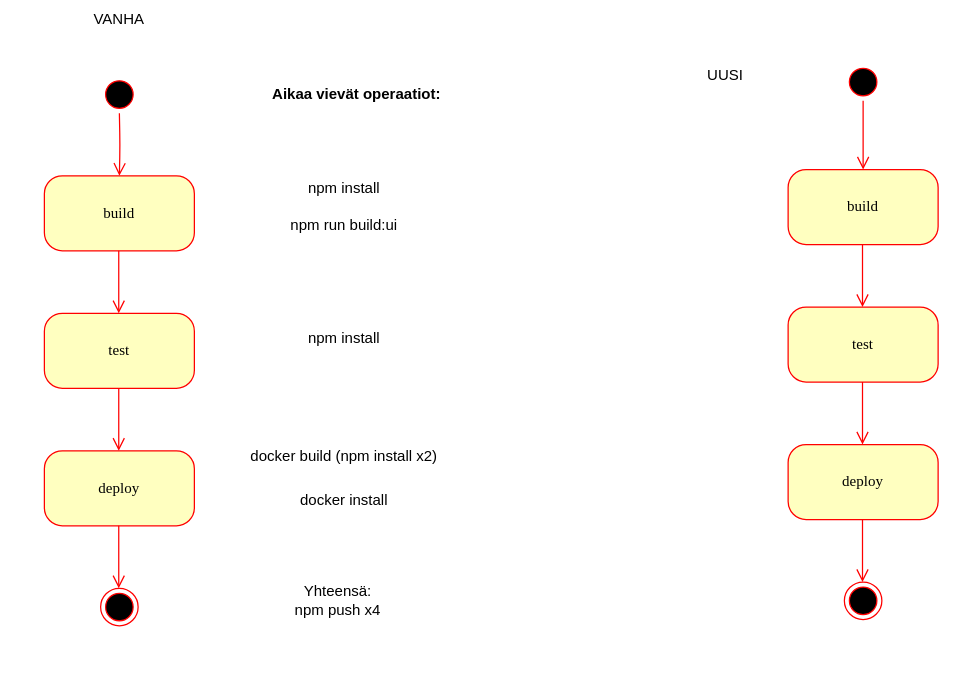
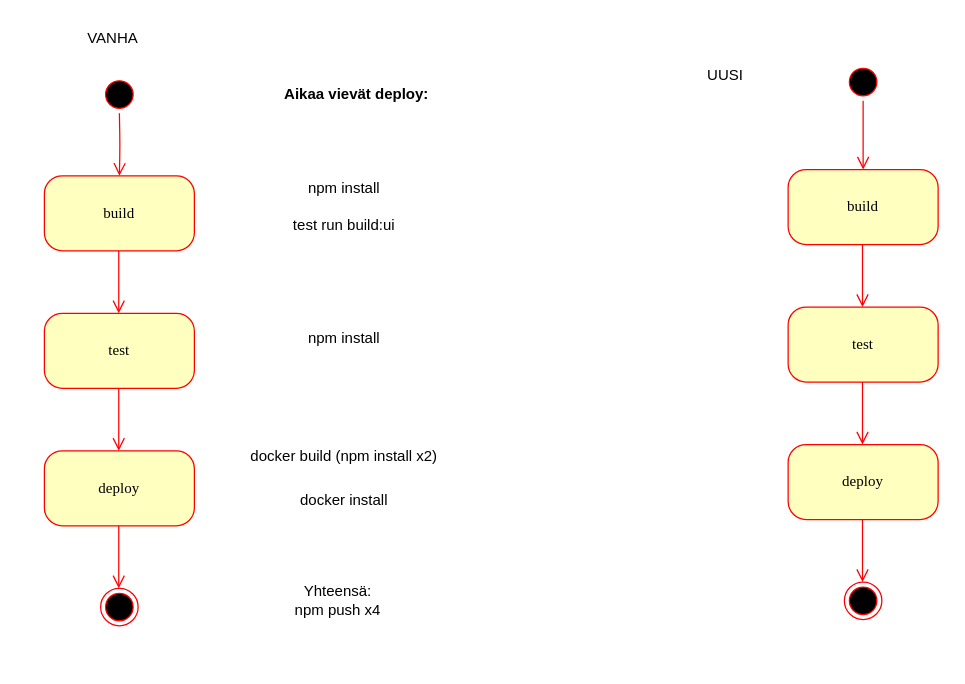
(119, 19) -> (113, 38)
(357, 94) -> (357, 94)
(344, 226) -> (344, 226)
